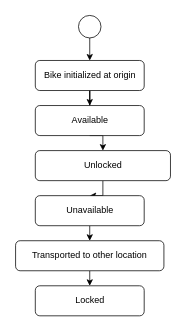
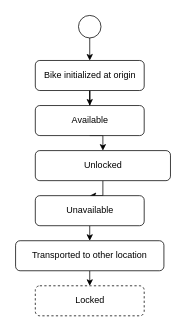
(90, 300) -> (90, 300)
